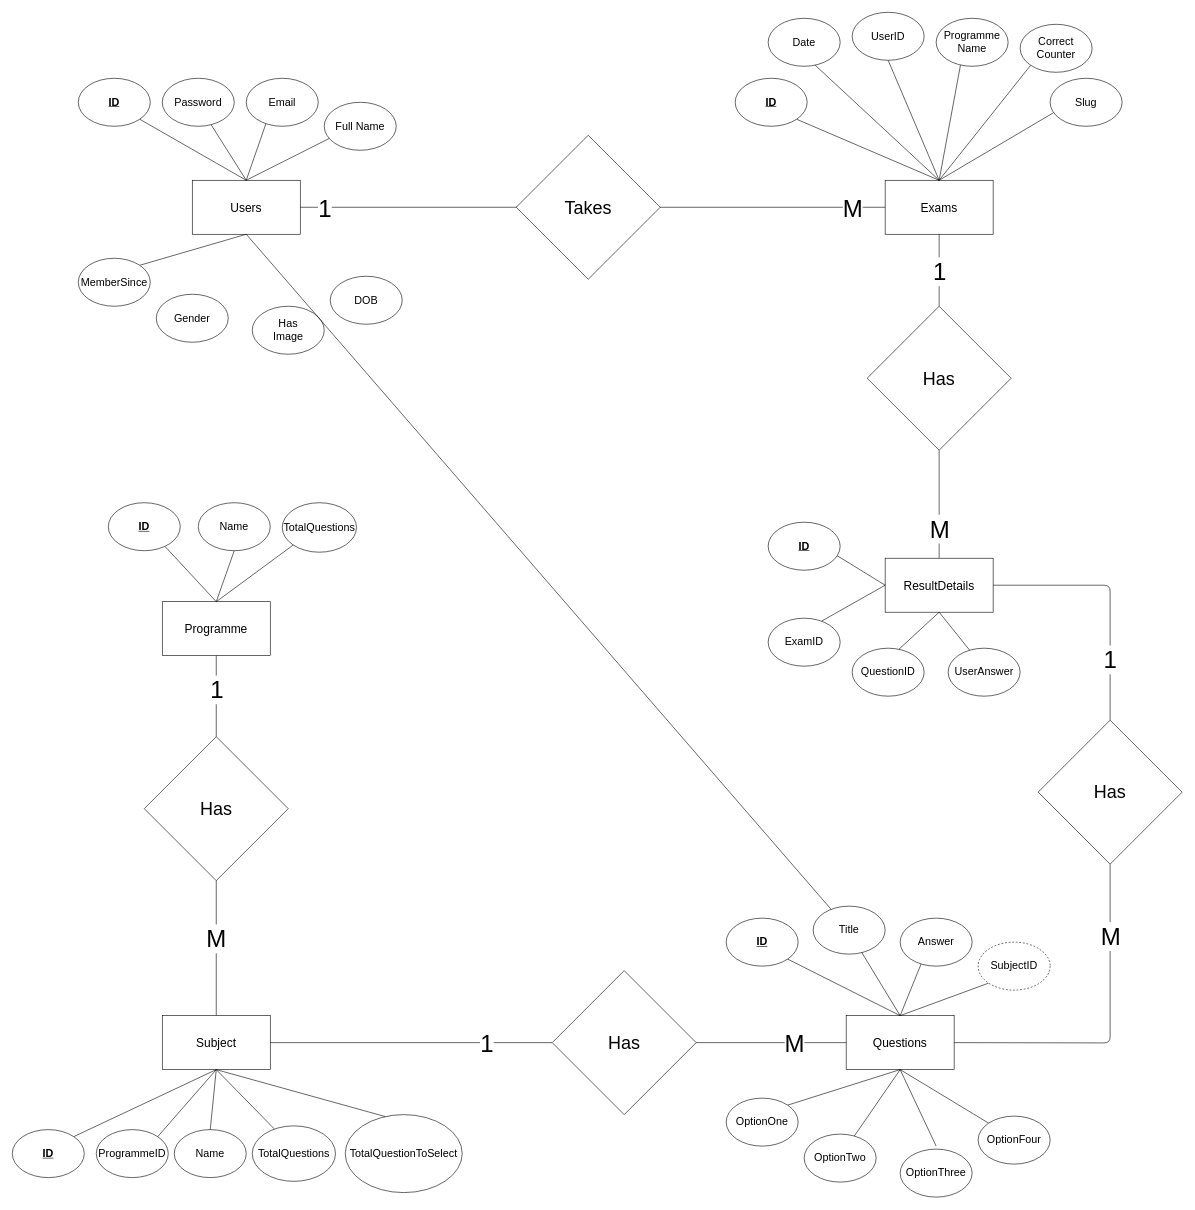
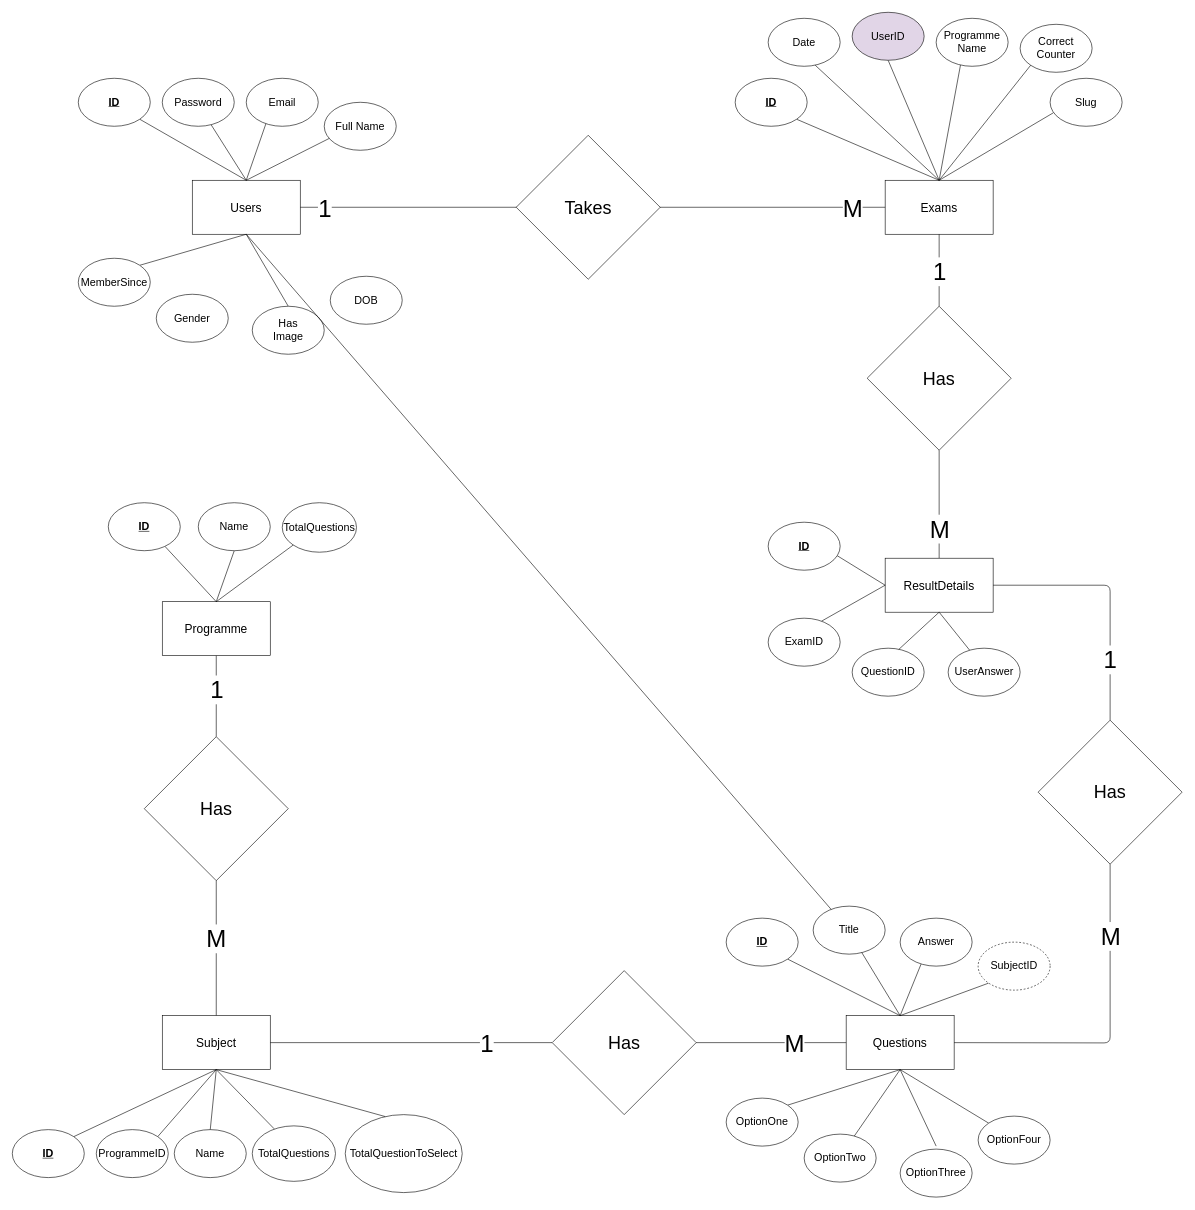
(888, 36) -> (888, 36)
none -> (270, 274)
